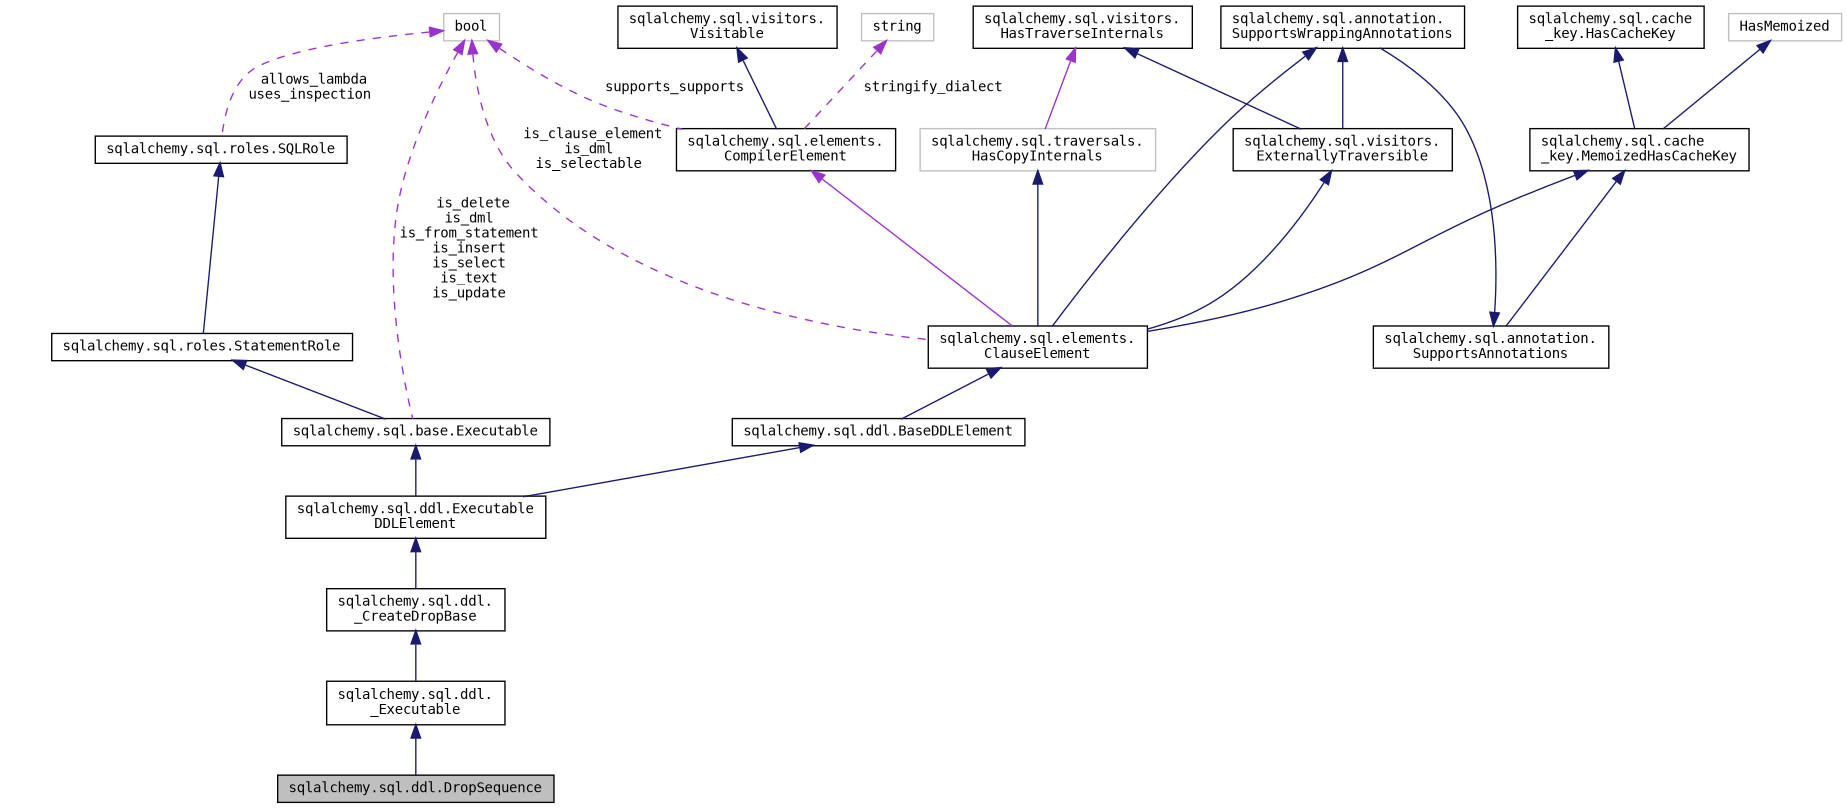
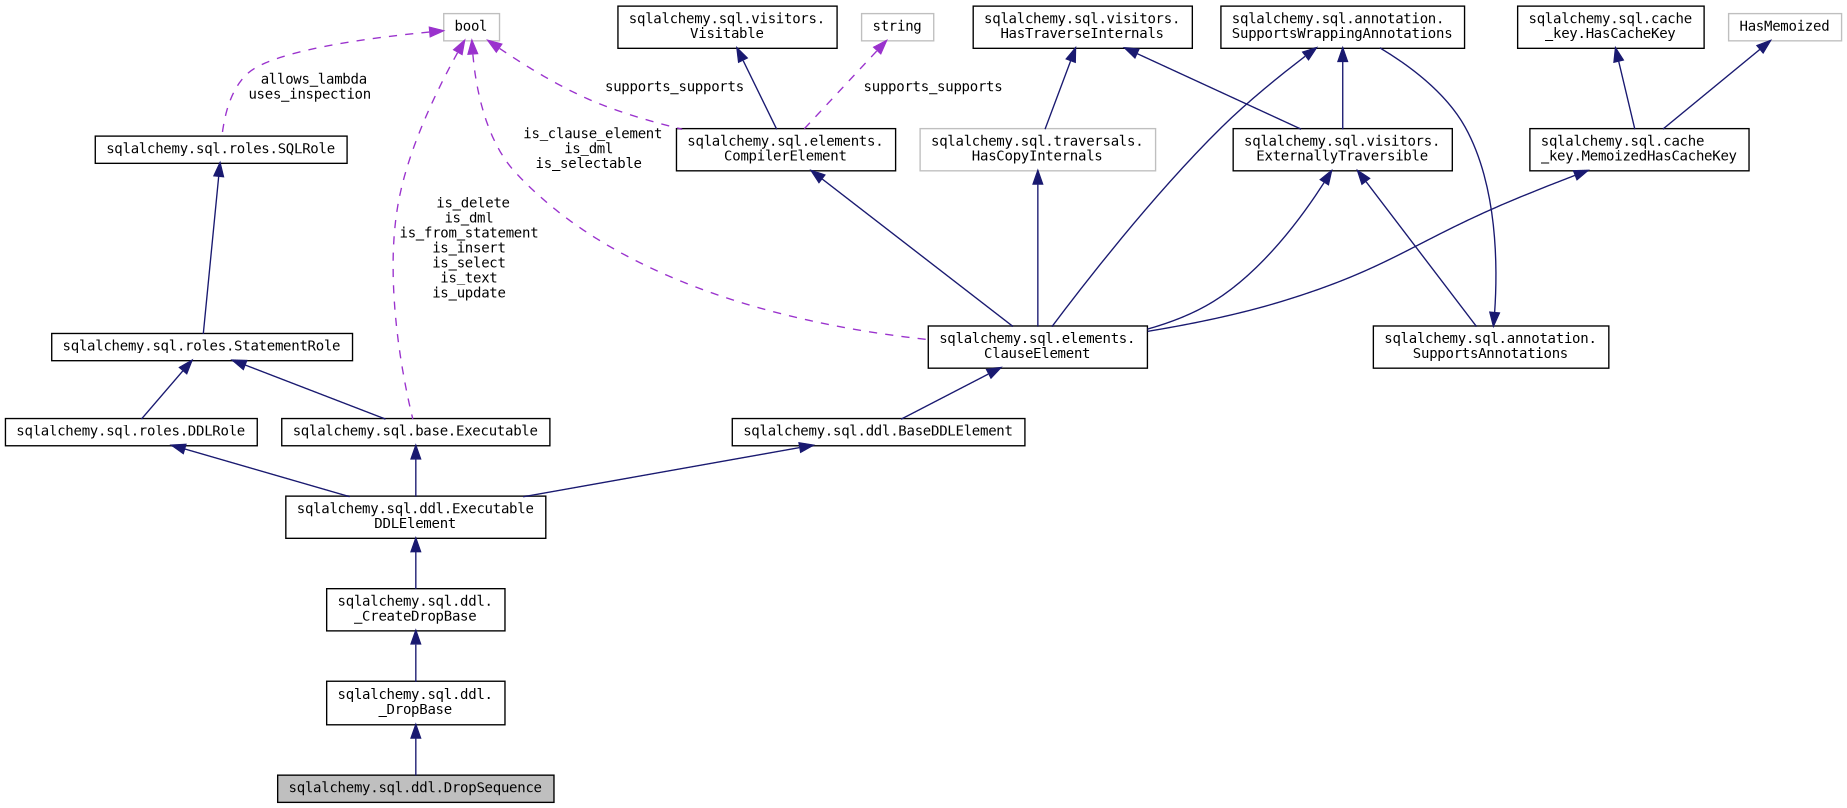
(930, 88) -> (930, 88)
(1058, 95) -> (1058, 95)
(917, 253) -> (917, 253)
(1561, 254) -> (1421, 254)
none -> (131, 432)
(416, 703) -> (416, 703)
